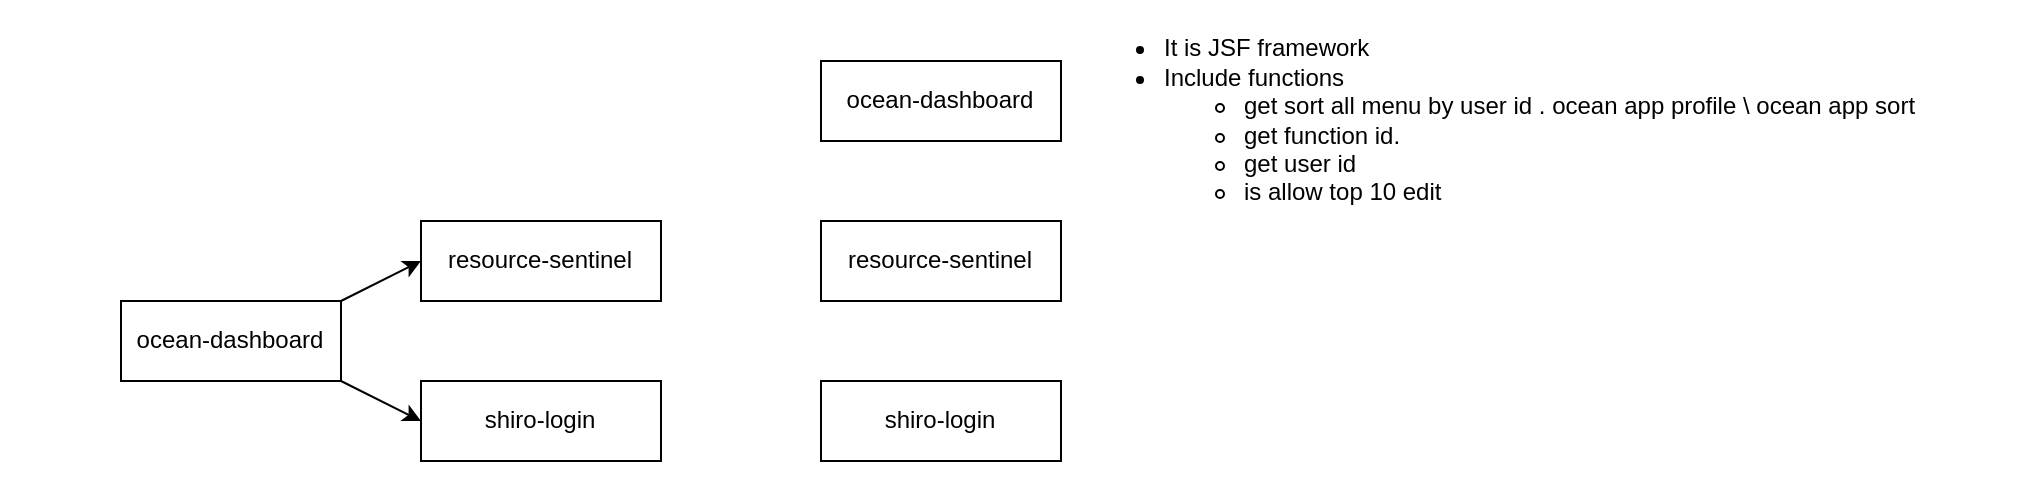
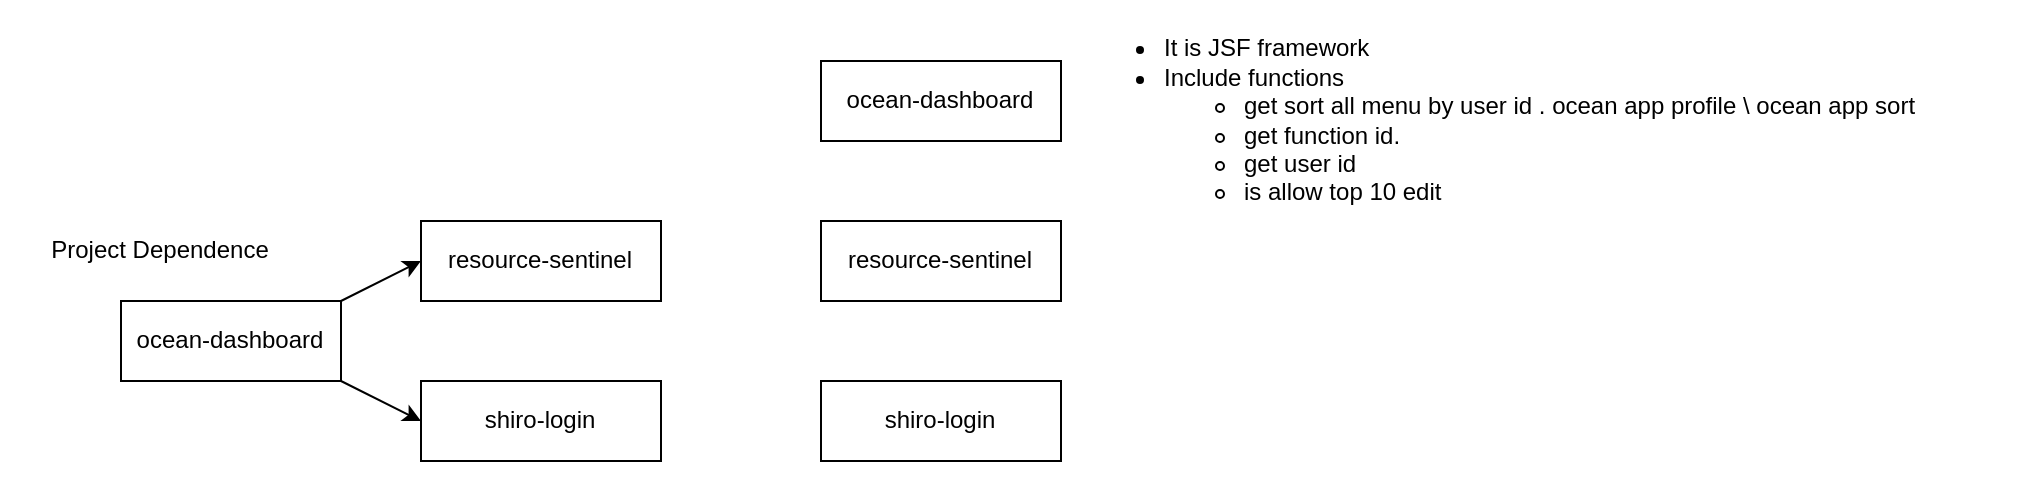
none -> (161, 251)
